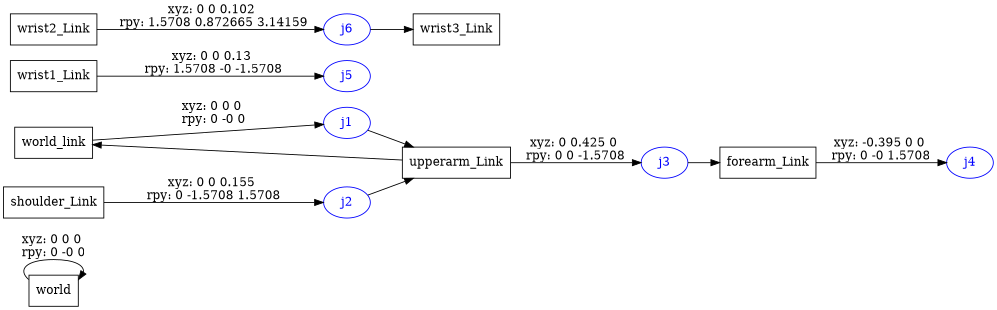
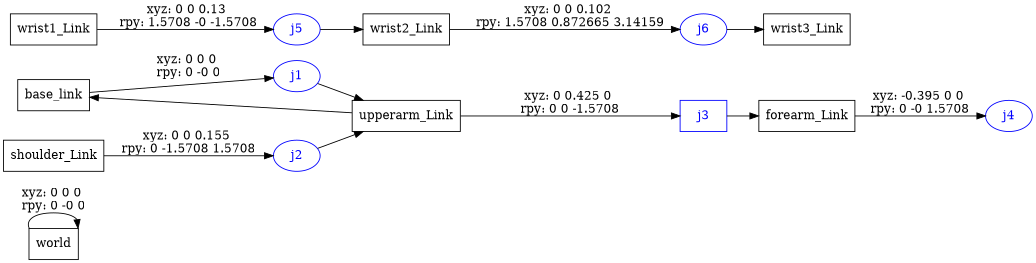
none -> (337, 29)
(54, 143) -> (54, 95)
(665, 163) -> (703, 116)
